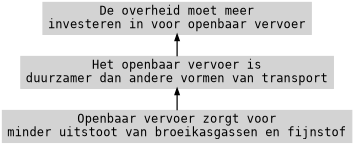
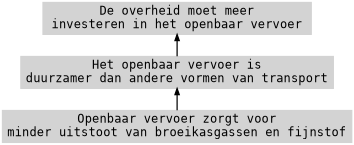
(177, 18) -> (177, 18)
